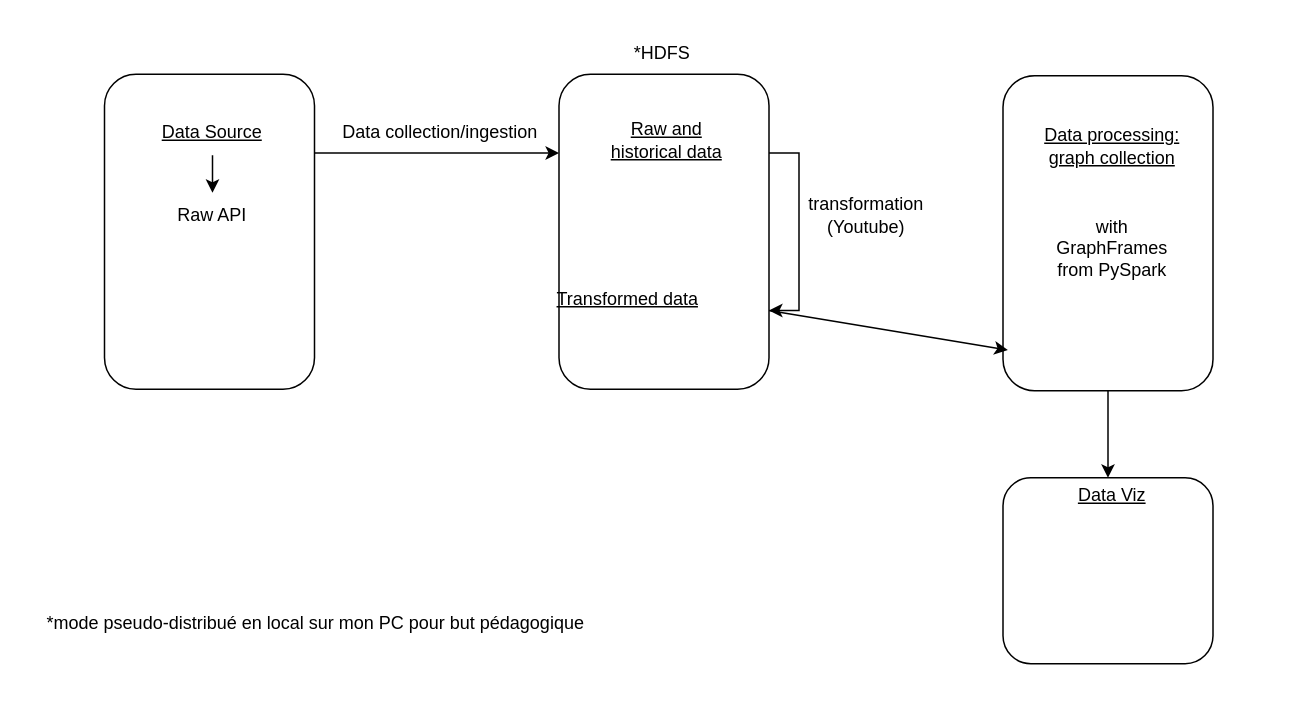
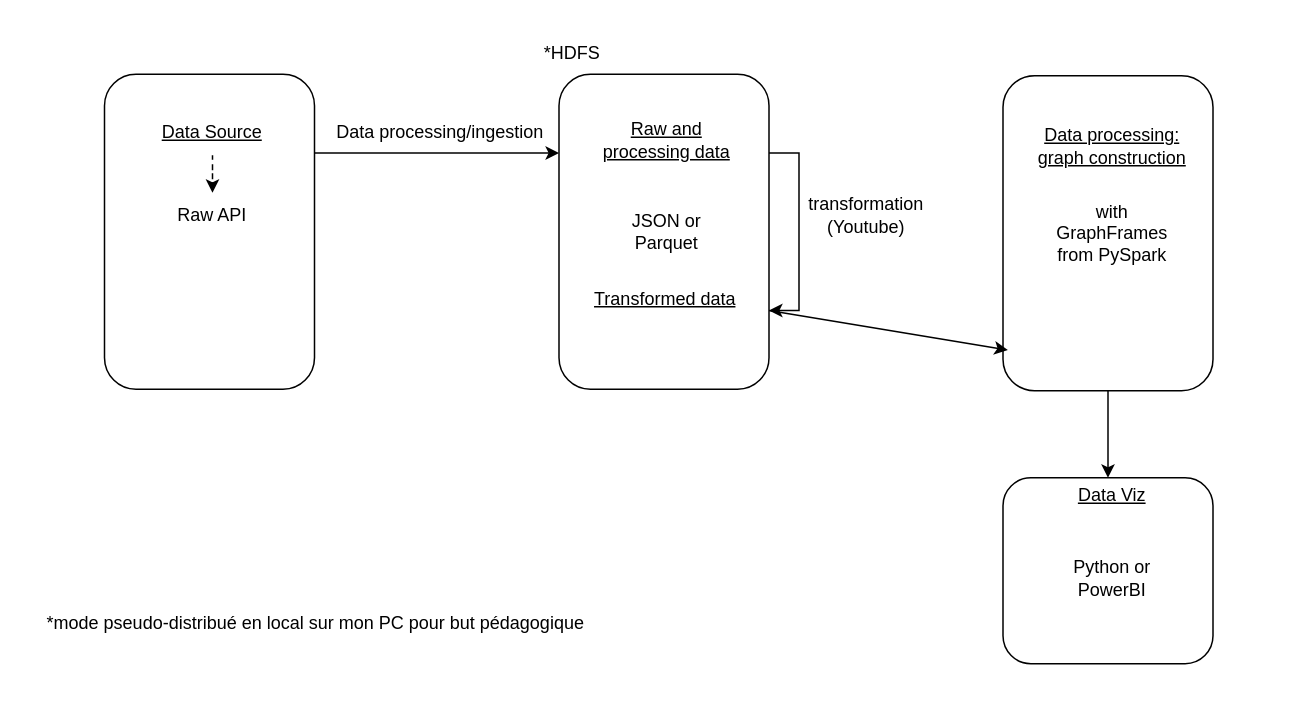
(662, 53) -> (572, 53)
(440, 133) -> (440, 133)
(667, 140) -> (667, 140)
(1112, 146) -> (1112, 146)
(212, 178) -> (212, 178)
none -> (667, 232)
(1112, 248) -> (1112, 233)
(628, 299) -> (665, 299)
none -> (1112, 578)
